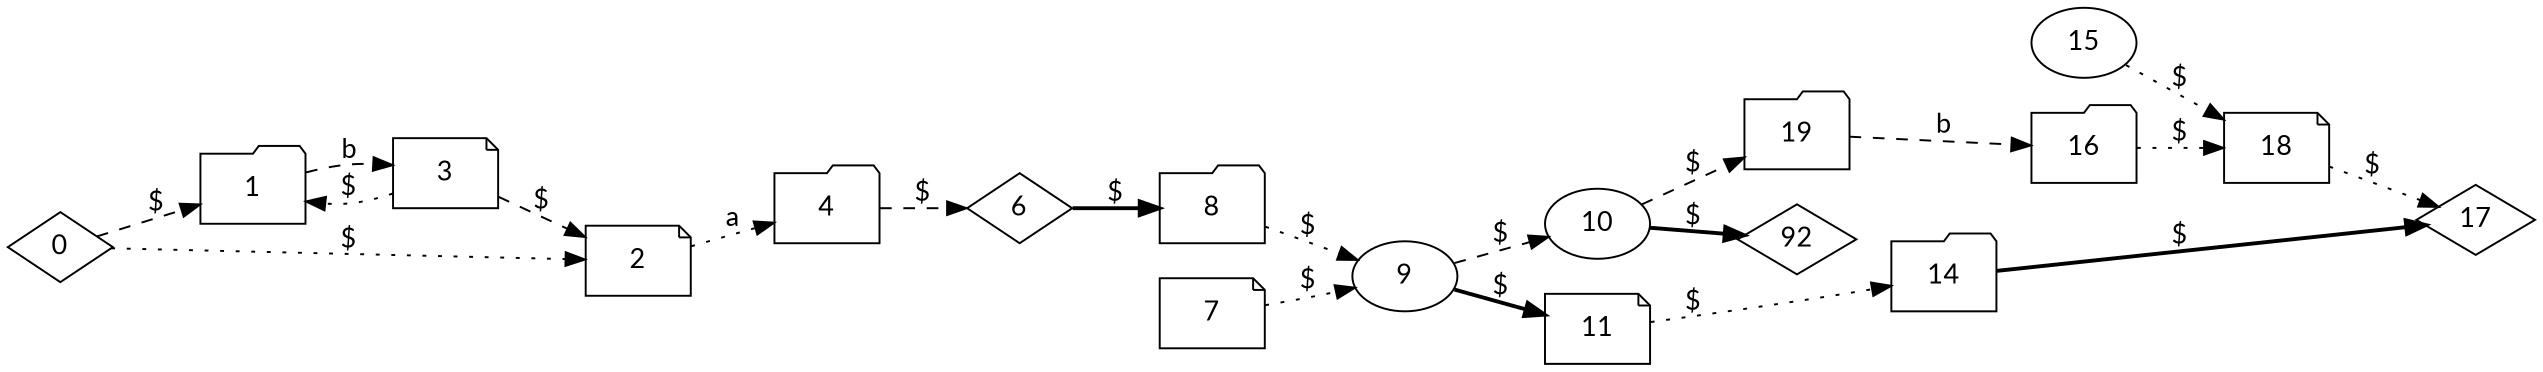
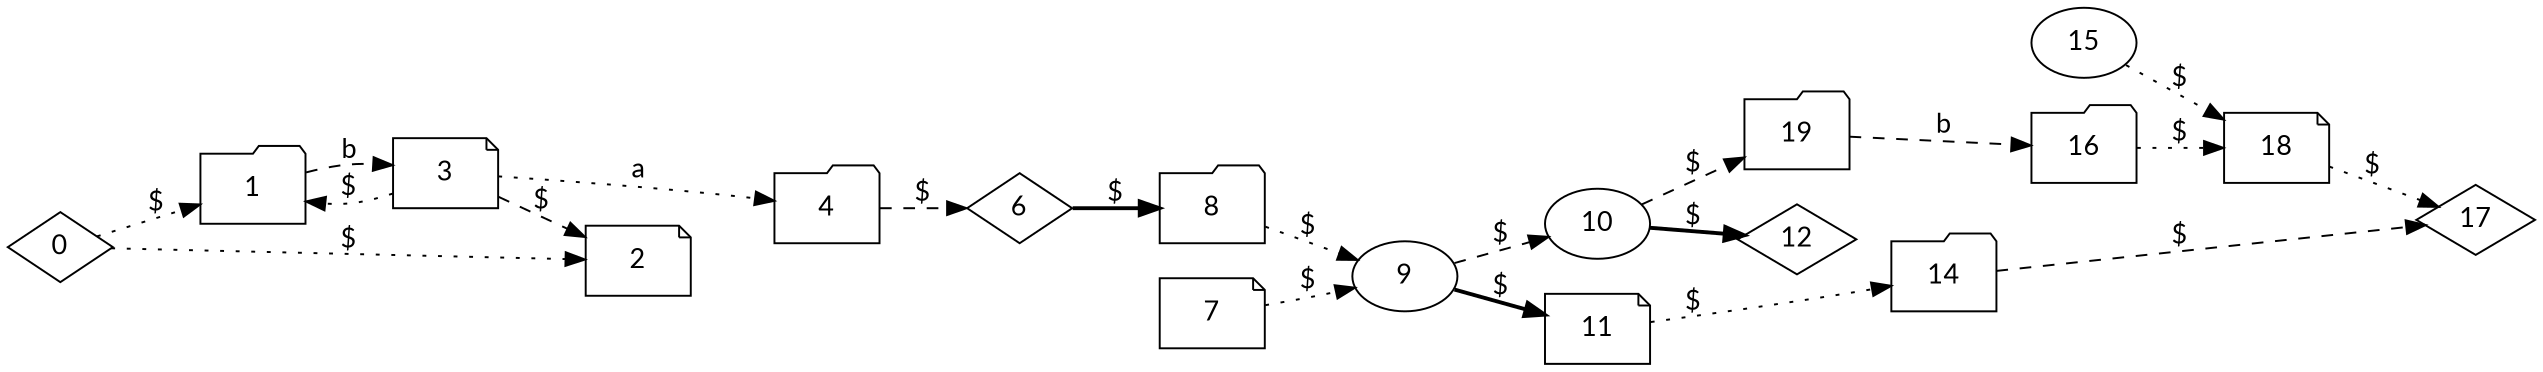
(139, 223) -> (139, 223)
(723, 237) -> (627, 186)
(1797, 239) -> (1797, 239)
(2201, 249) -> (2201, 249)
